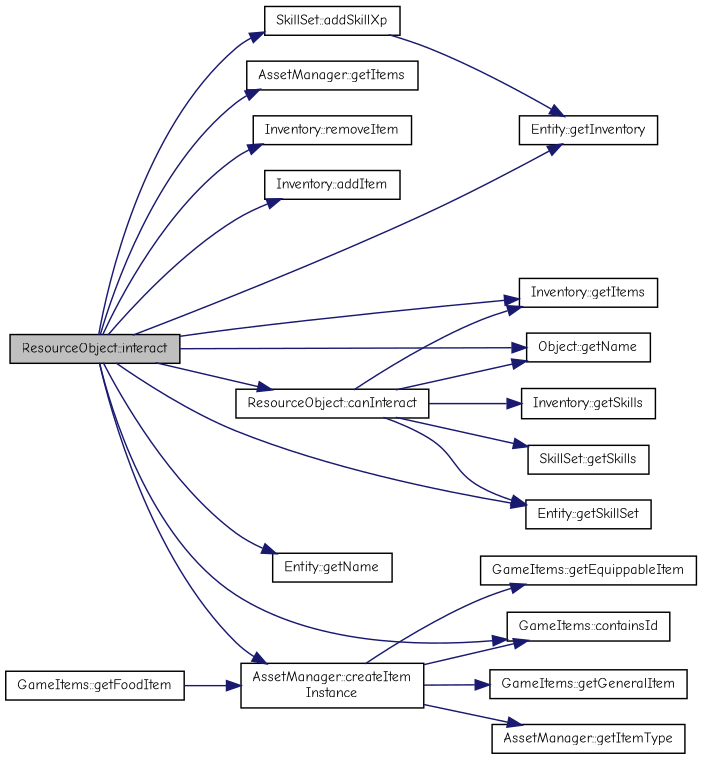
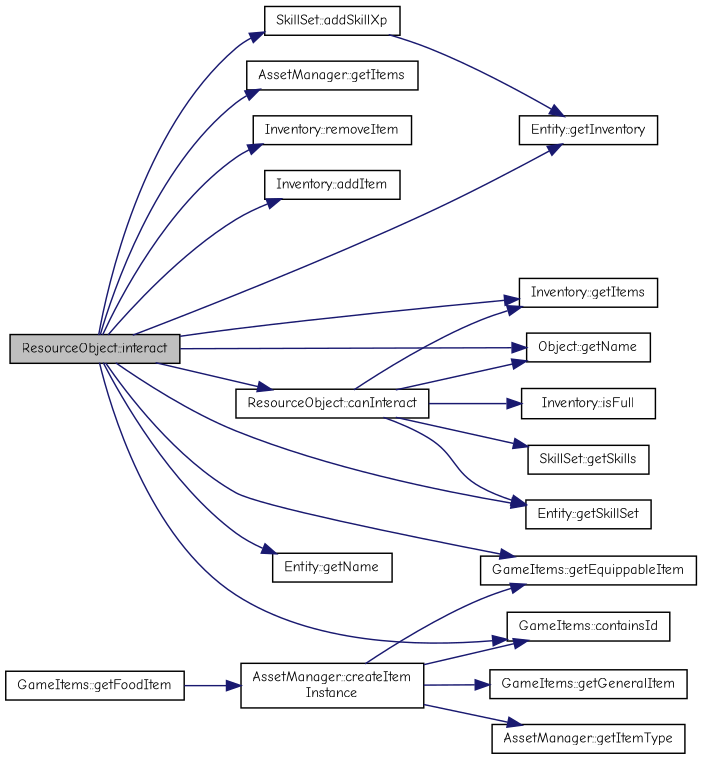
(589, 404) -> (589, 404)
(155, 522) -> (277, 506)
